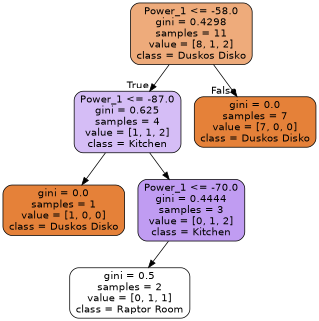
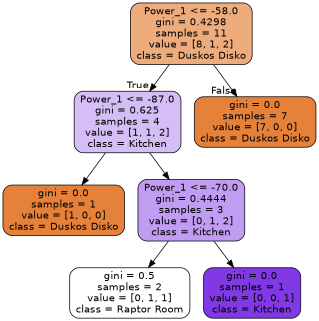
none -> (252, 293)
